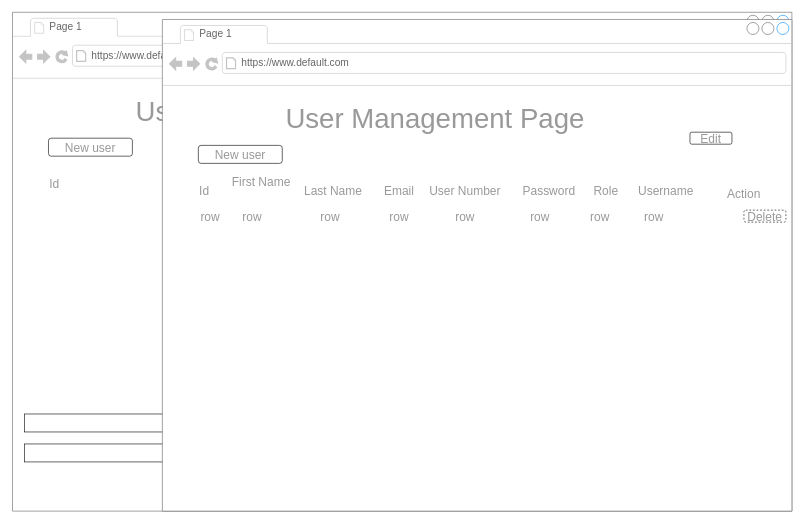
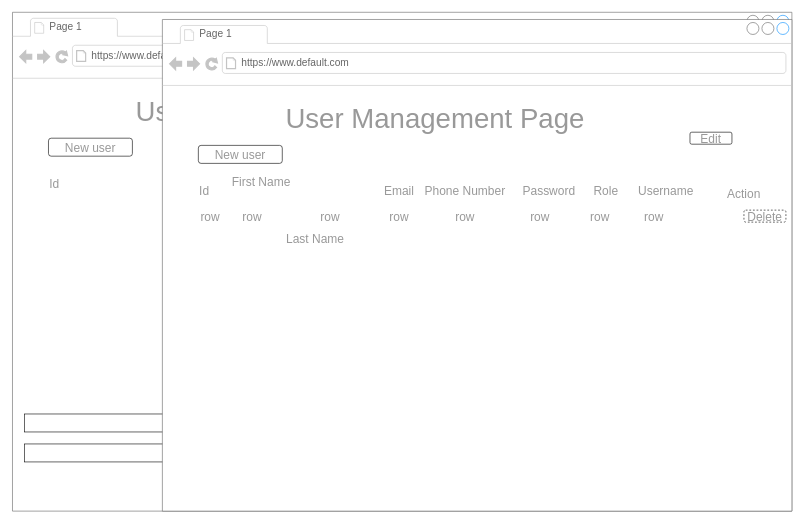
(333, 191) -> (315, 239)
(465, 191) -> (465, 191)
